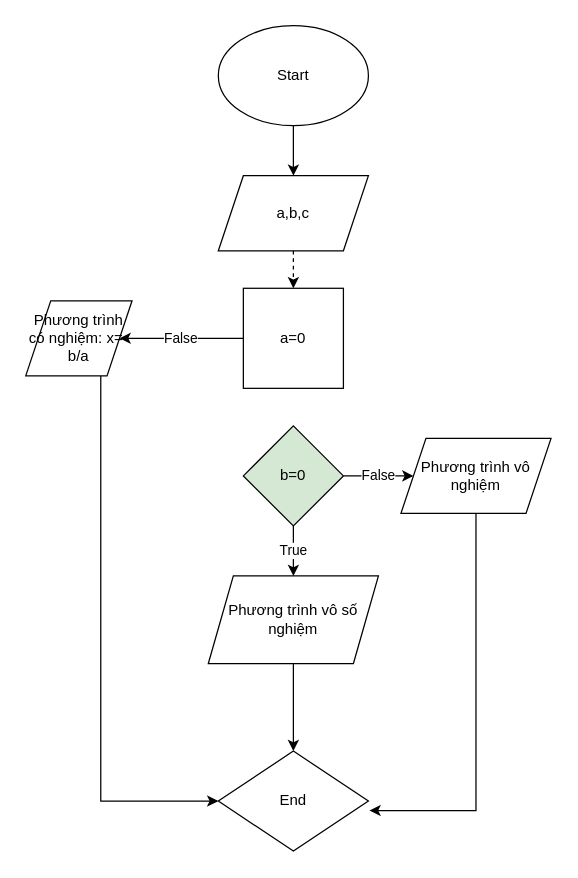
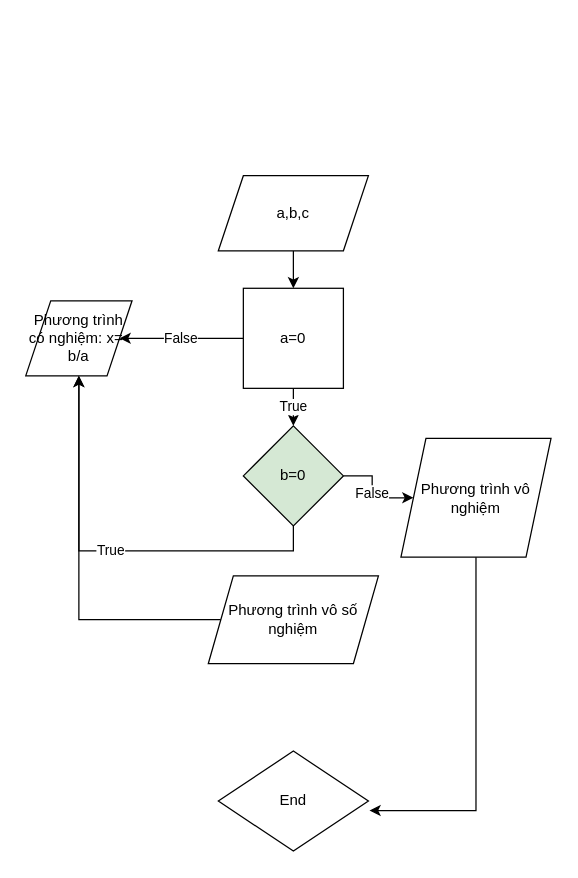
(293, 76) -> none
(293, 147) -> none
(293, 266) -> (293, 266)
none -> (293, 411)
(476, 476) -> (476, 498)
(293, 554) -> (192, 551)
(101, 643) -> none
(293, 702) -> (116, 619)
